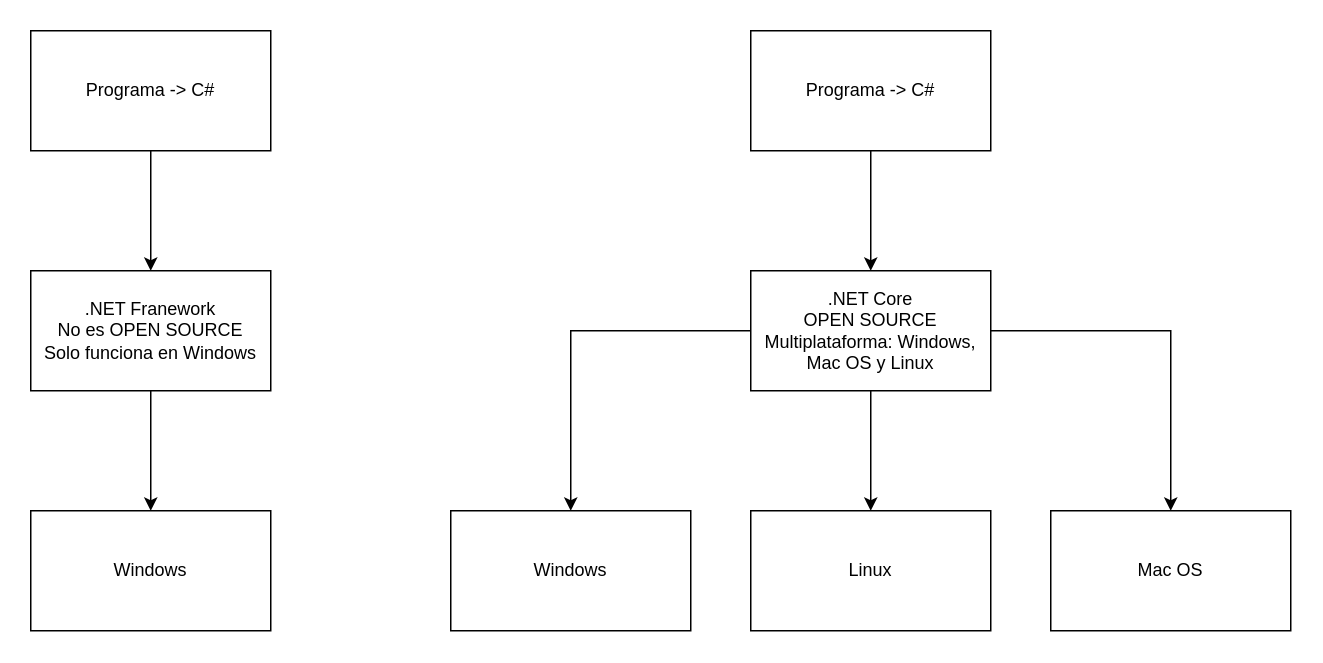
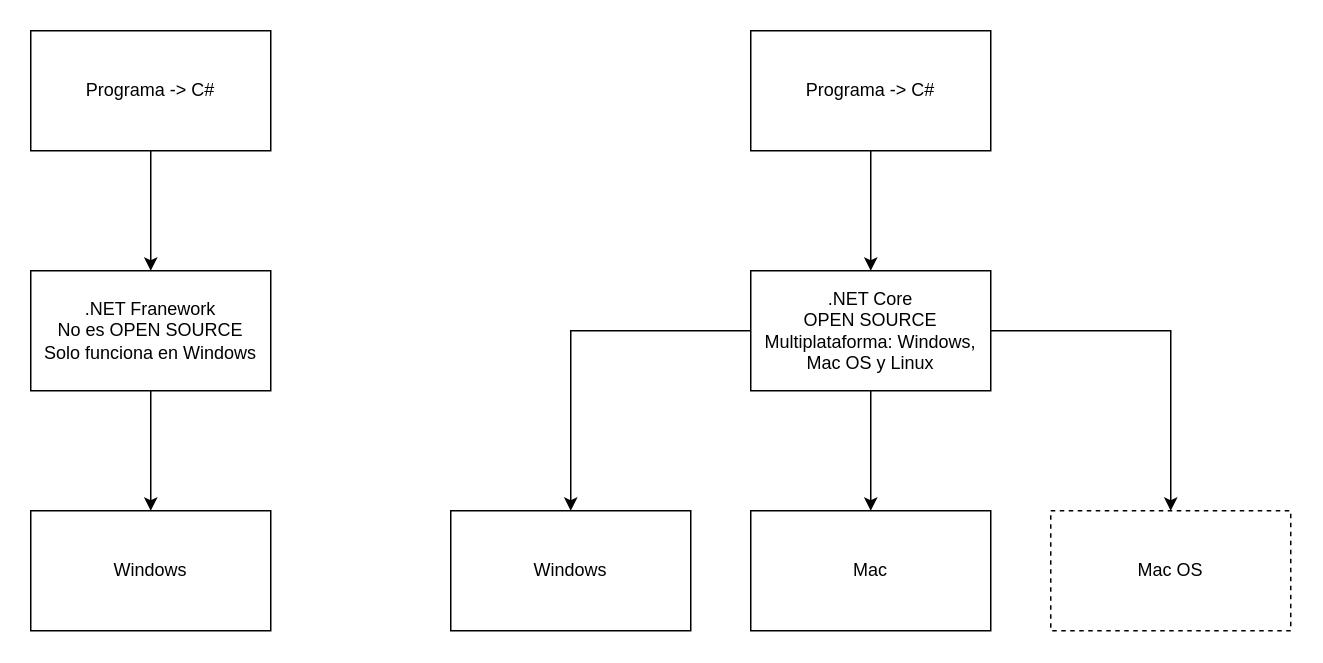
(871, 571) -> (871, 571)
(1171, 571) -> (1171, 571)
